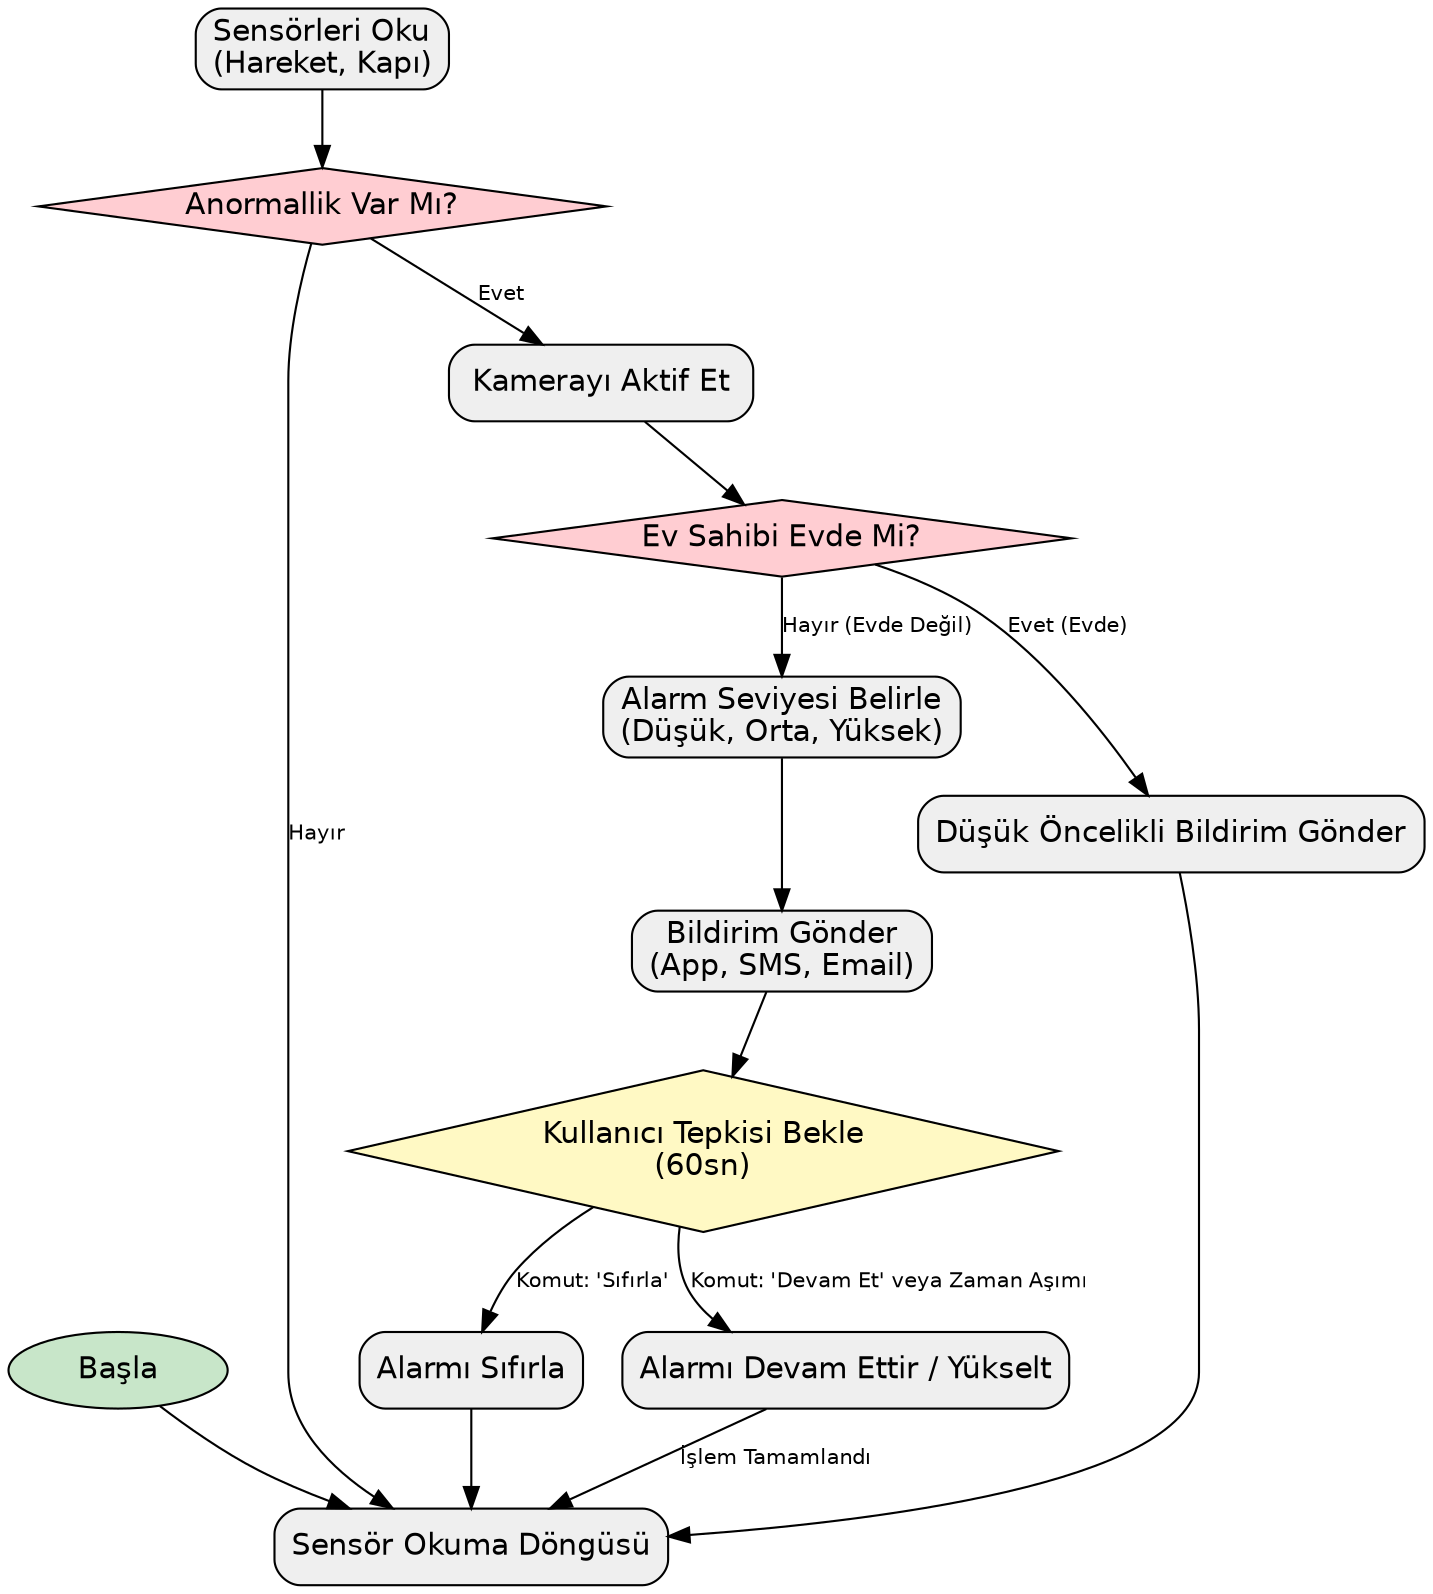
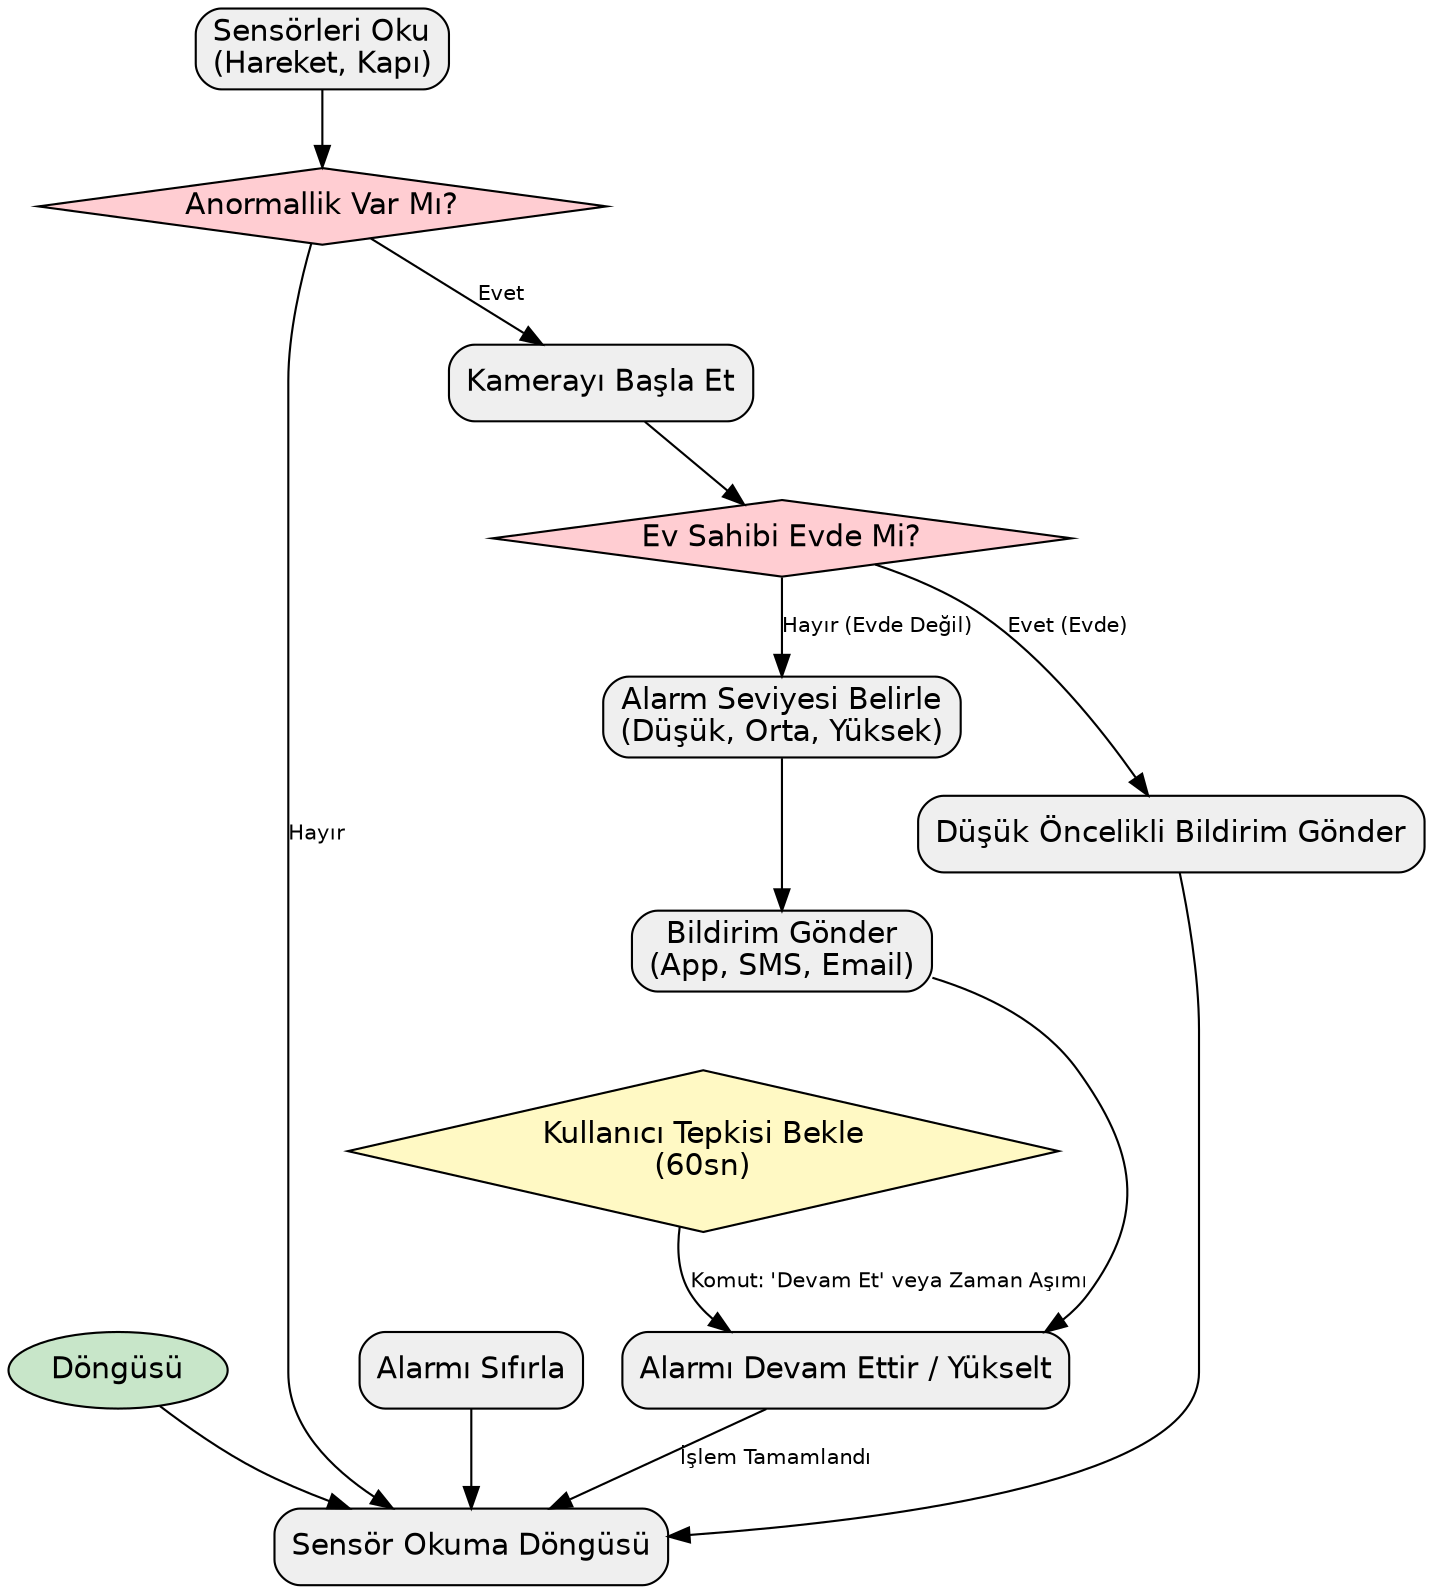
(601, 383) -> (601, 383)
(753, 1024) -> (1105, 1115)
(534, 1252) -> none
(118, 1370) -> (118, 1370)
